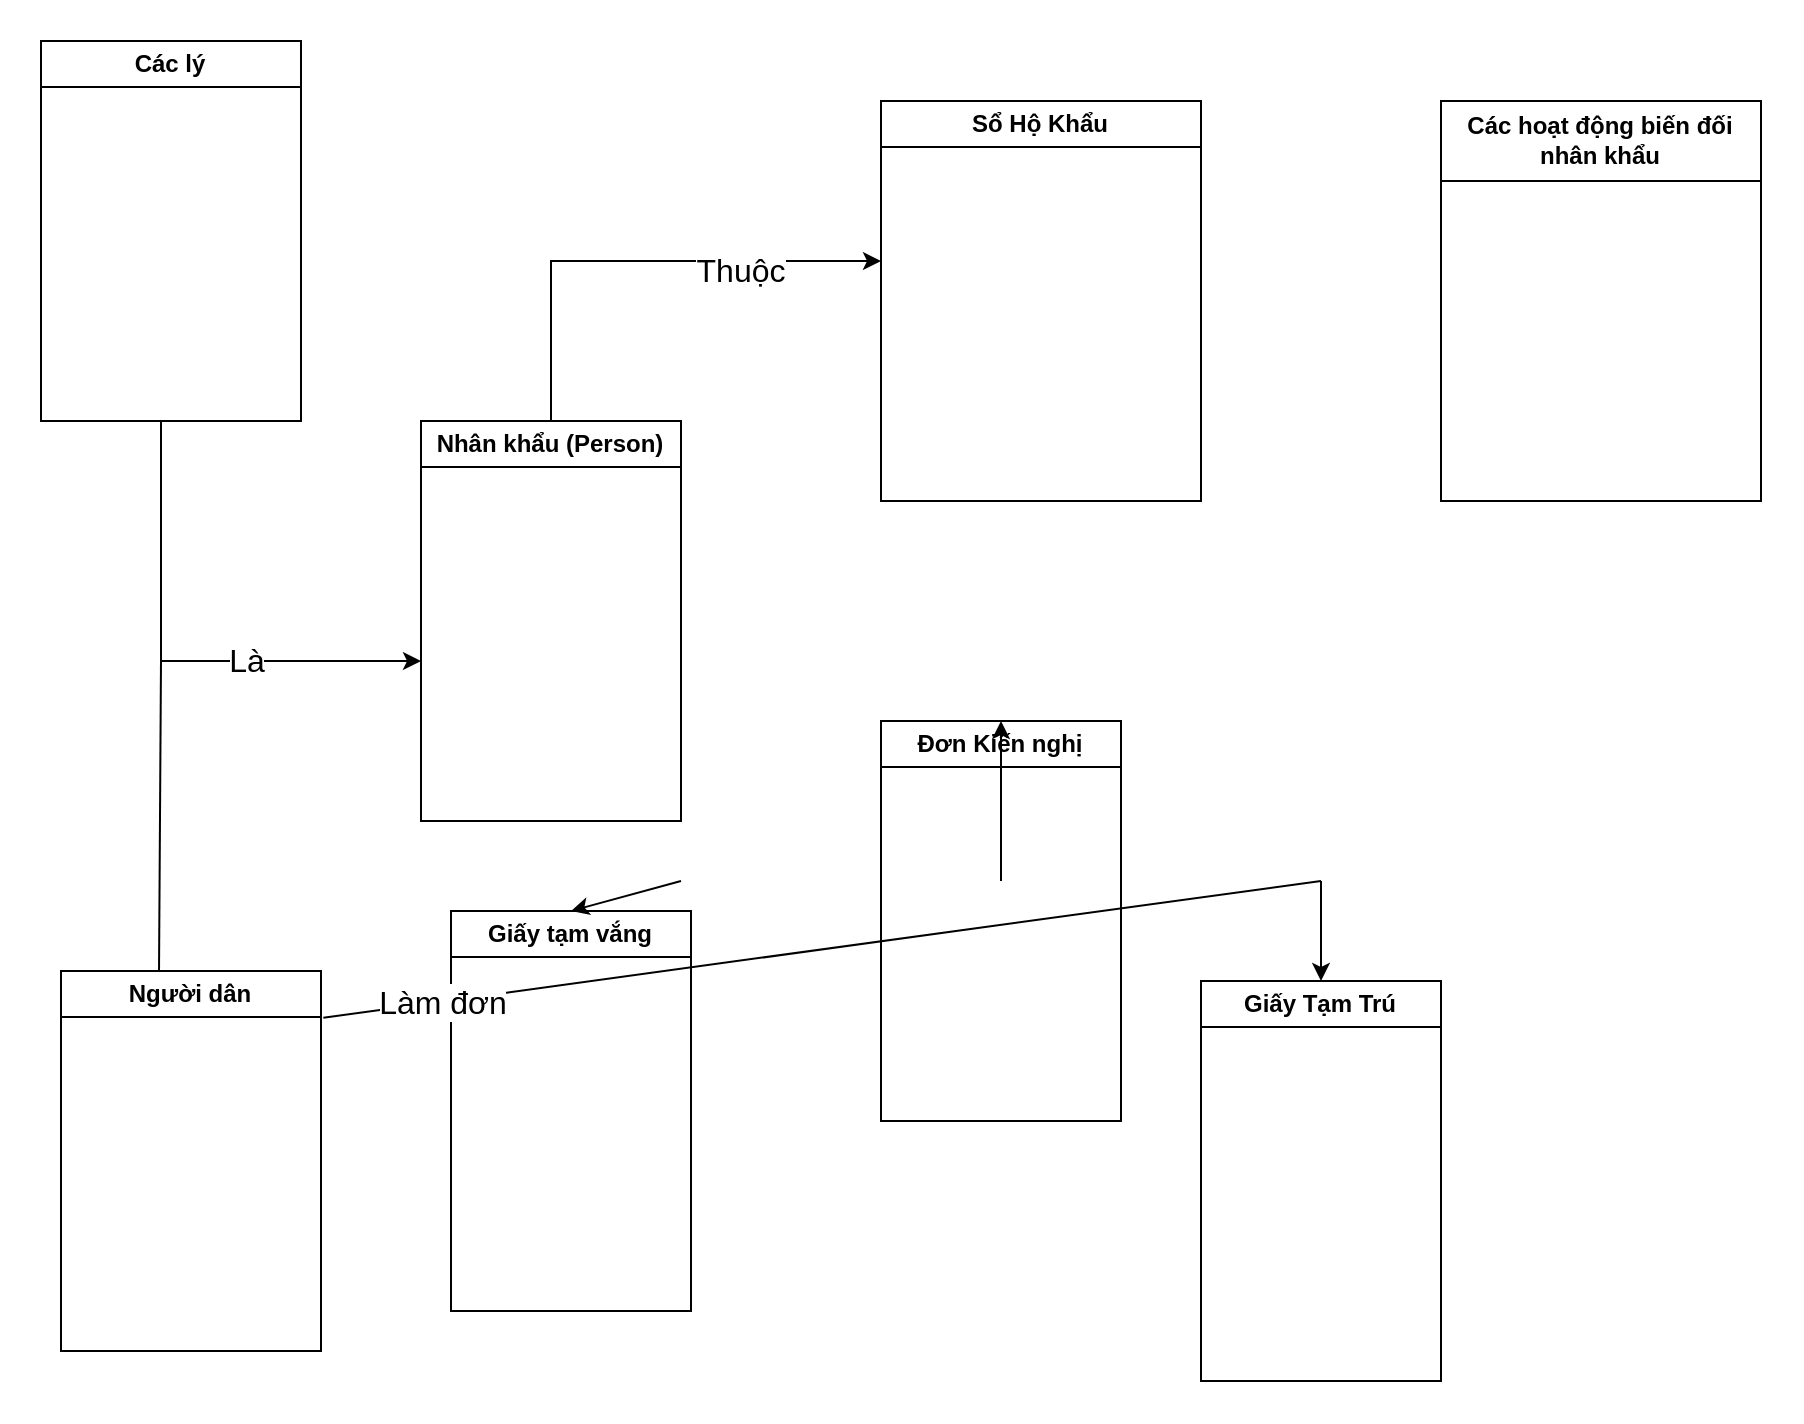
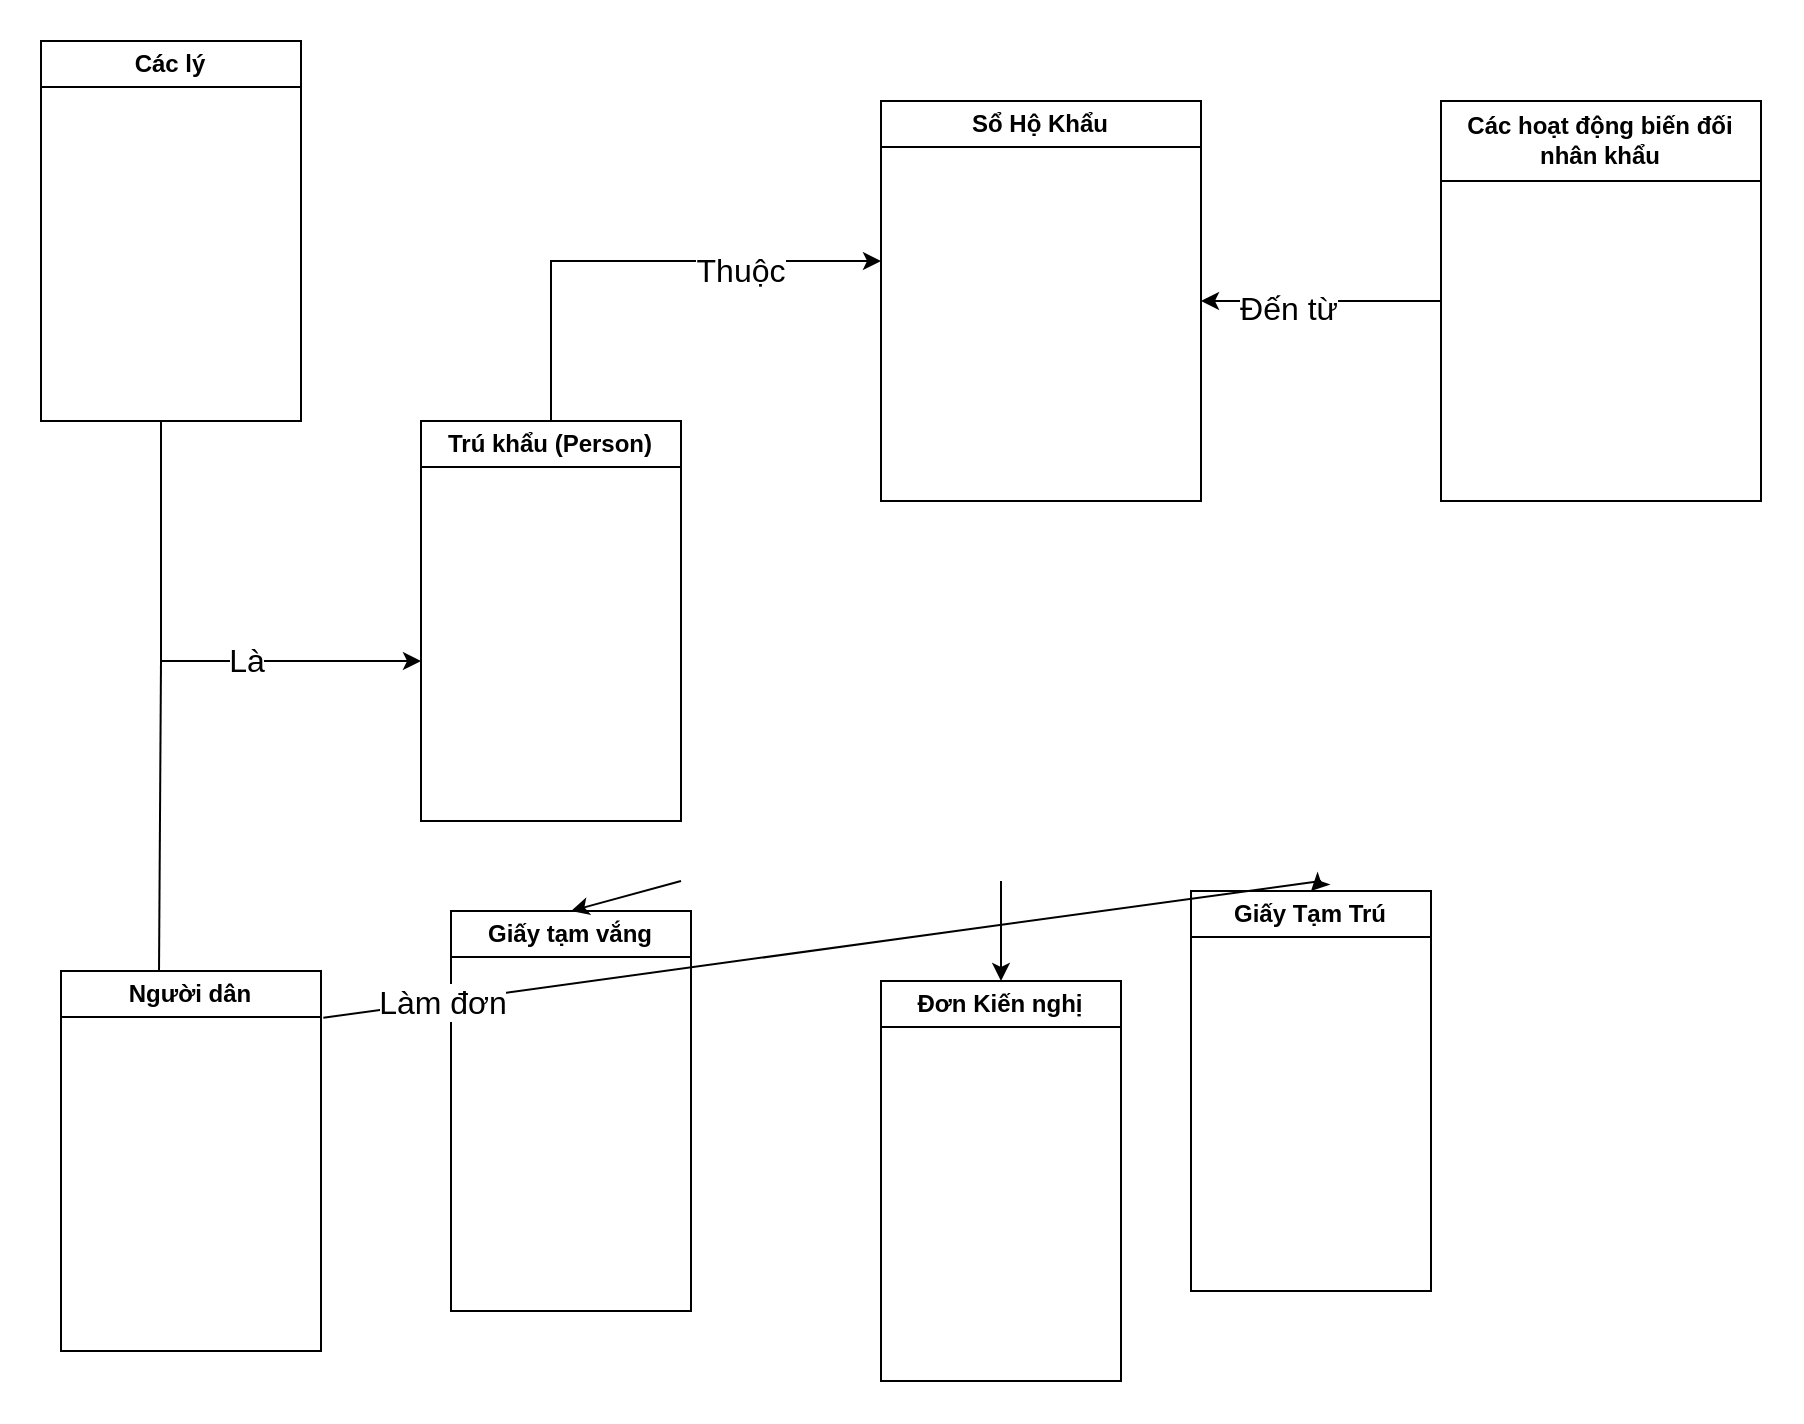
none -> (1372, 301)
(551, 445) -> (551, 445)
(1001, 921) -> (1001, 1181)
(1321, 1181) -> (1311, 1091)
